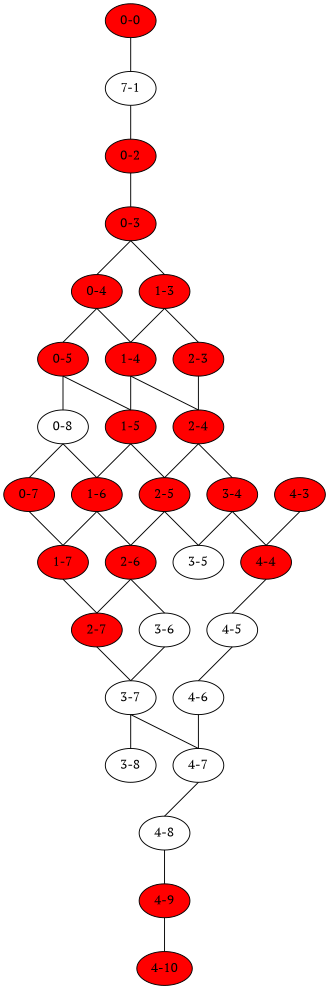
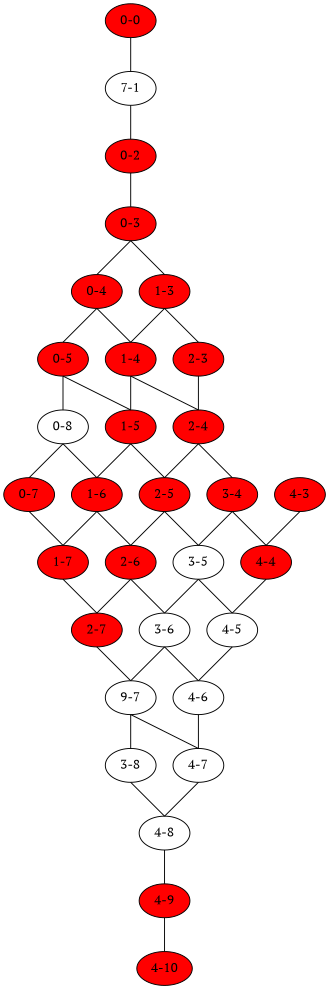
none -> (181, 596)
none -> (215, 596)
none -> (181, 664)
(131, 698) -> (131, 698)
none -> (148, 799)
